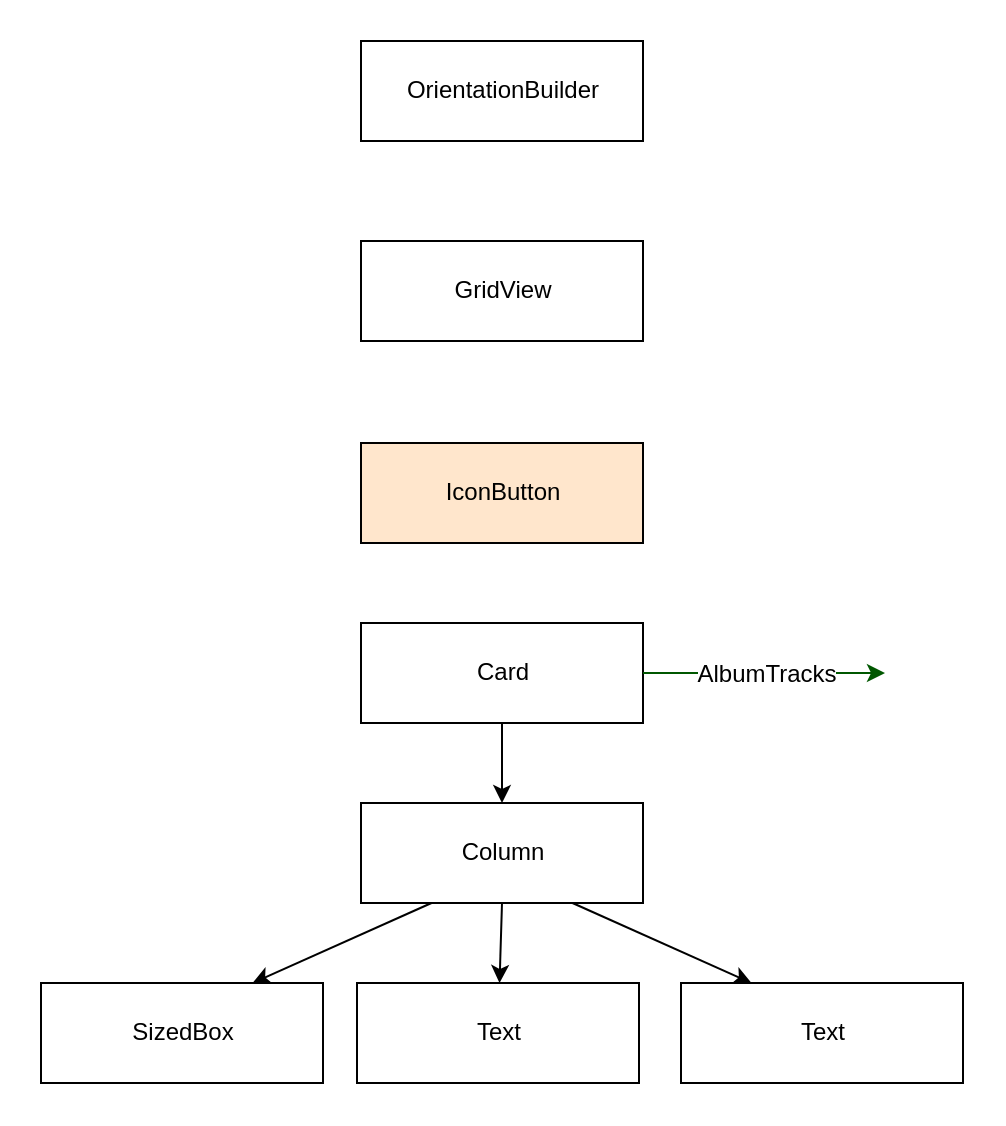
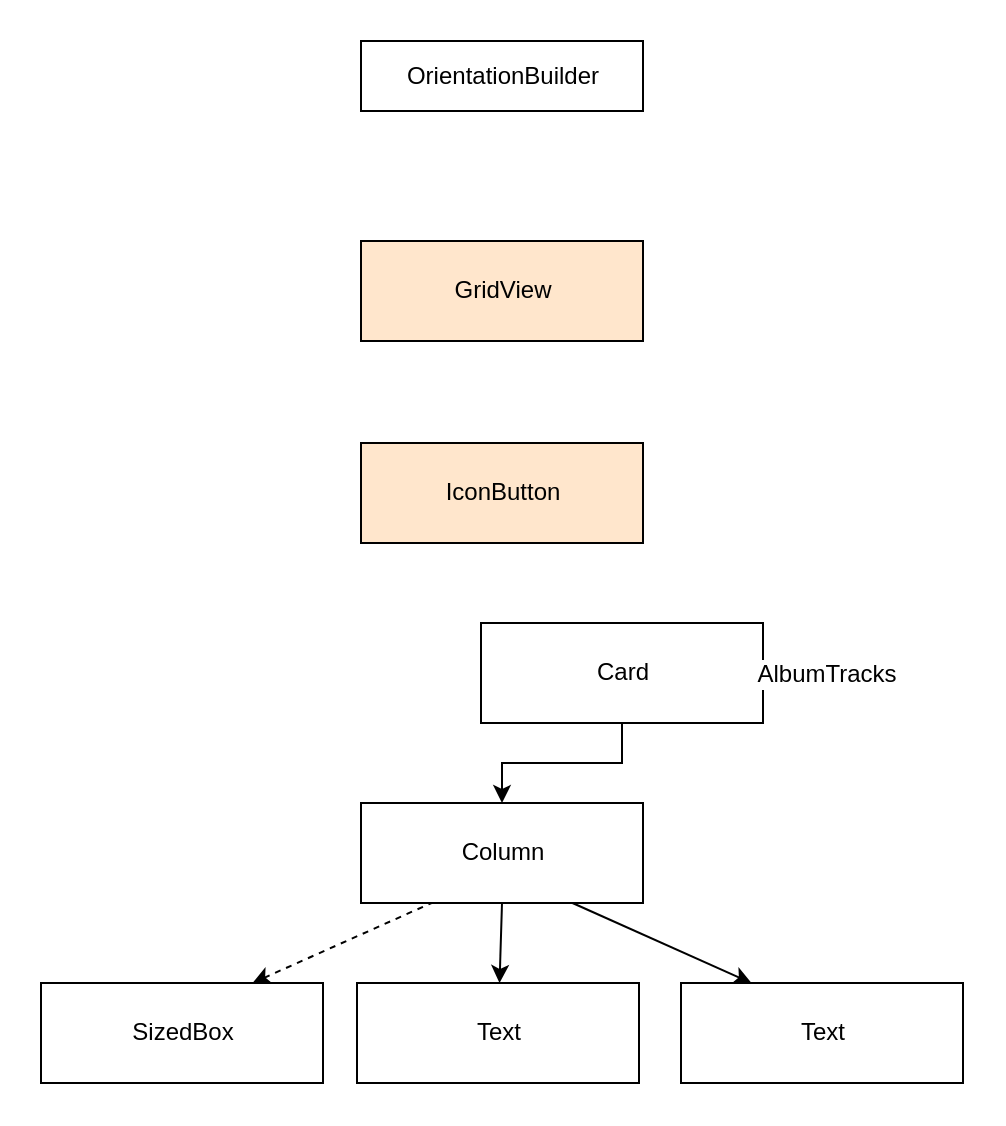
(502, 91) -> (502, 76)
(502, 291) -> (502, 291)
(502, 673) -> (622, 673)
(348, 940) -> (348, 940)
